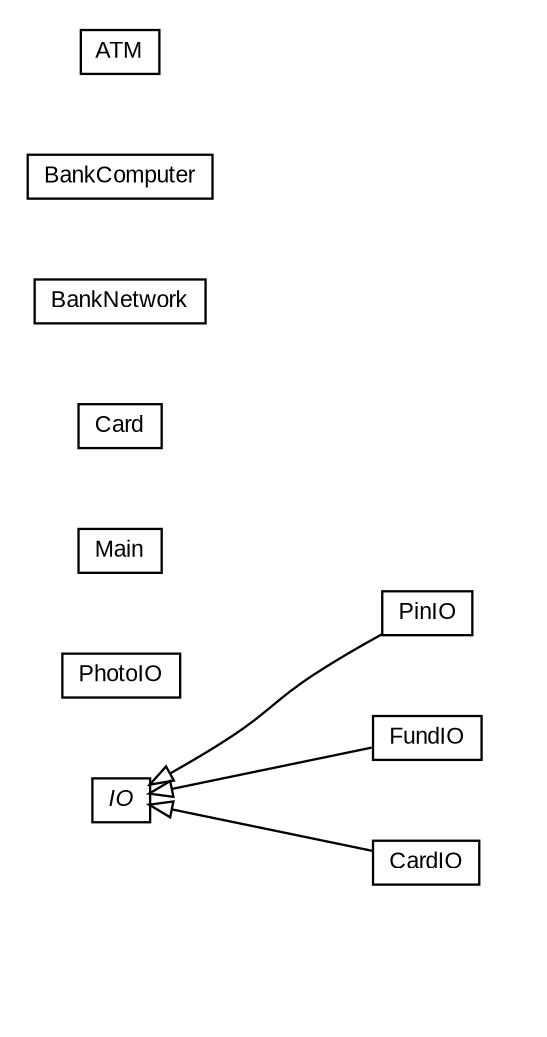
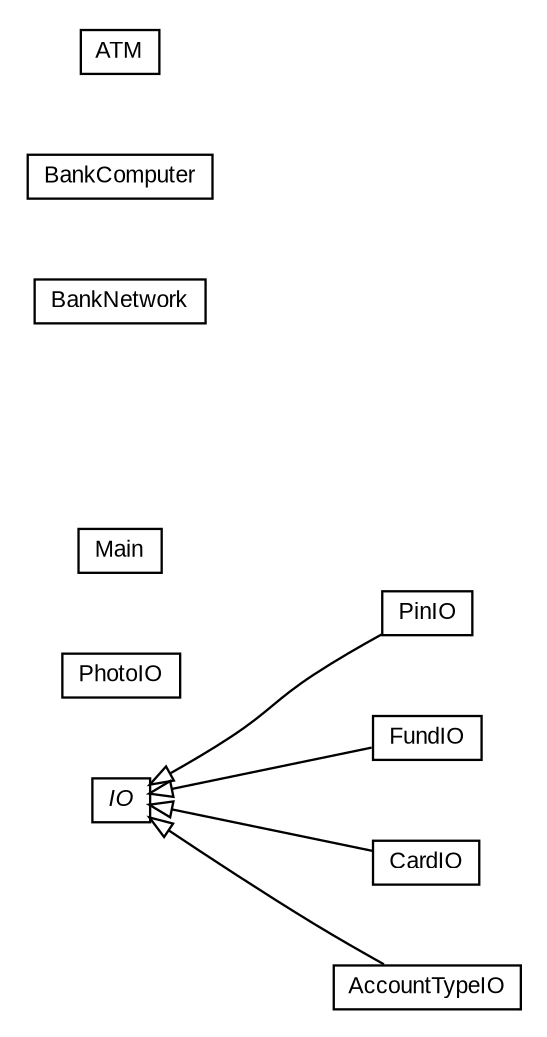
(120, 425) -> none
none -> (426, 986)
